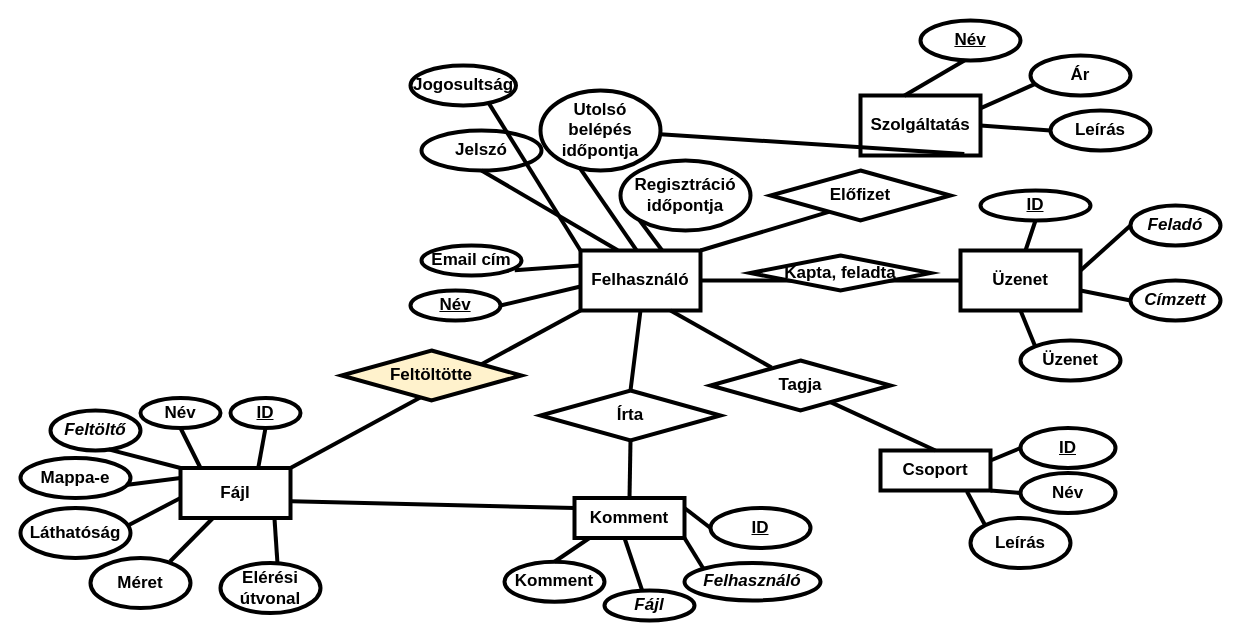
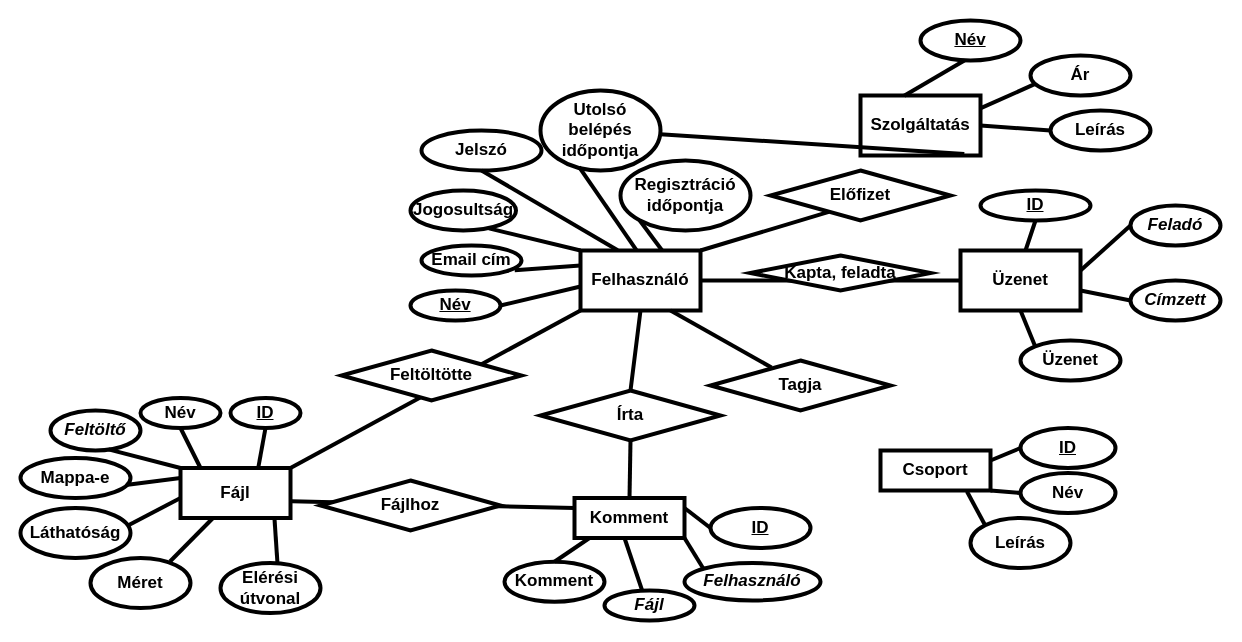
(463, 86) -> (463, 211)
(432, 376) -> (432, 376)
(882, 426) -> none
none -> (411, 506)
